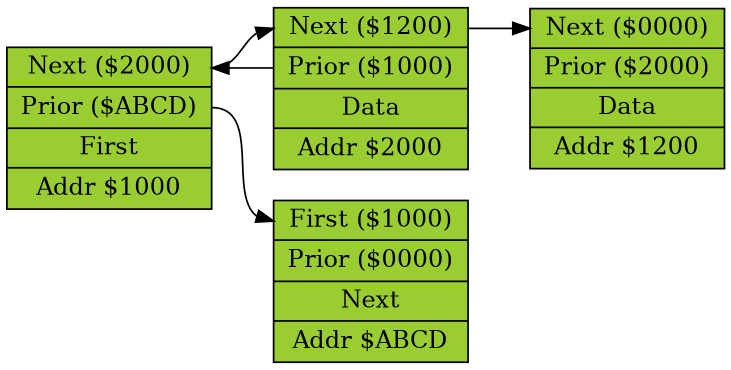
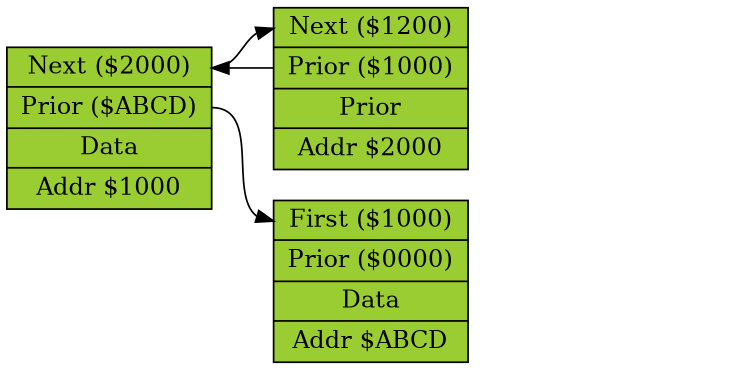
(627, 89) -> none
(371, 108) -> (371, 108)
(109, 147) -> (109, 147)
(371, 300) -> (371, 300)
